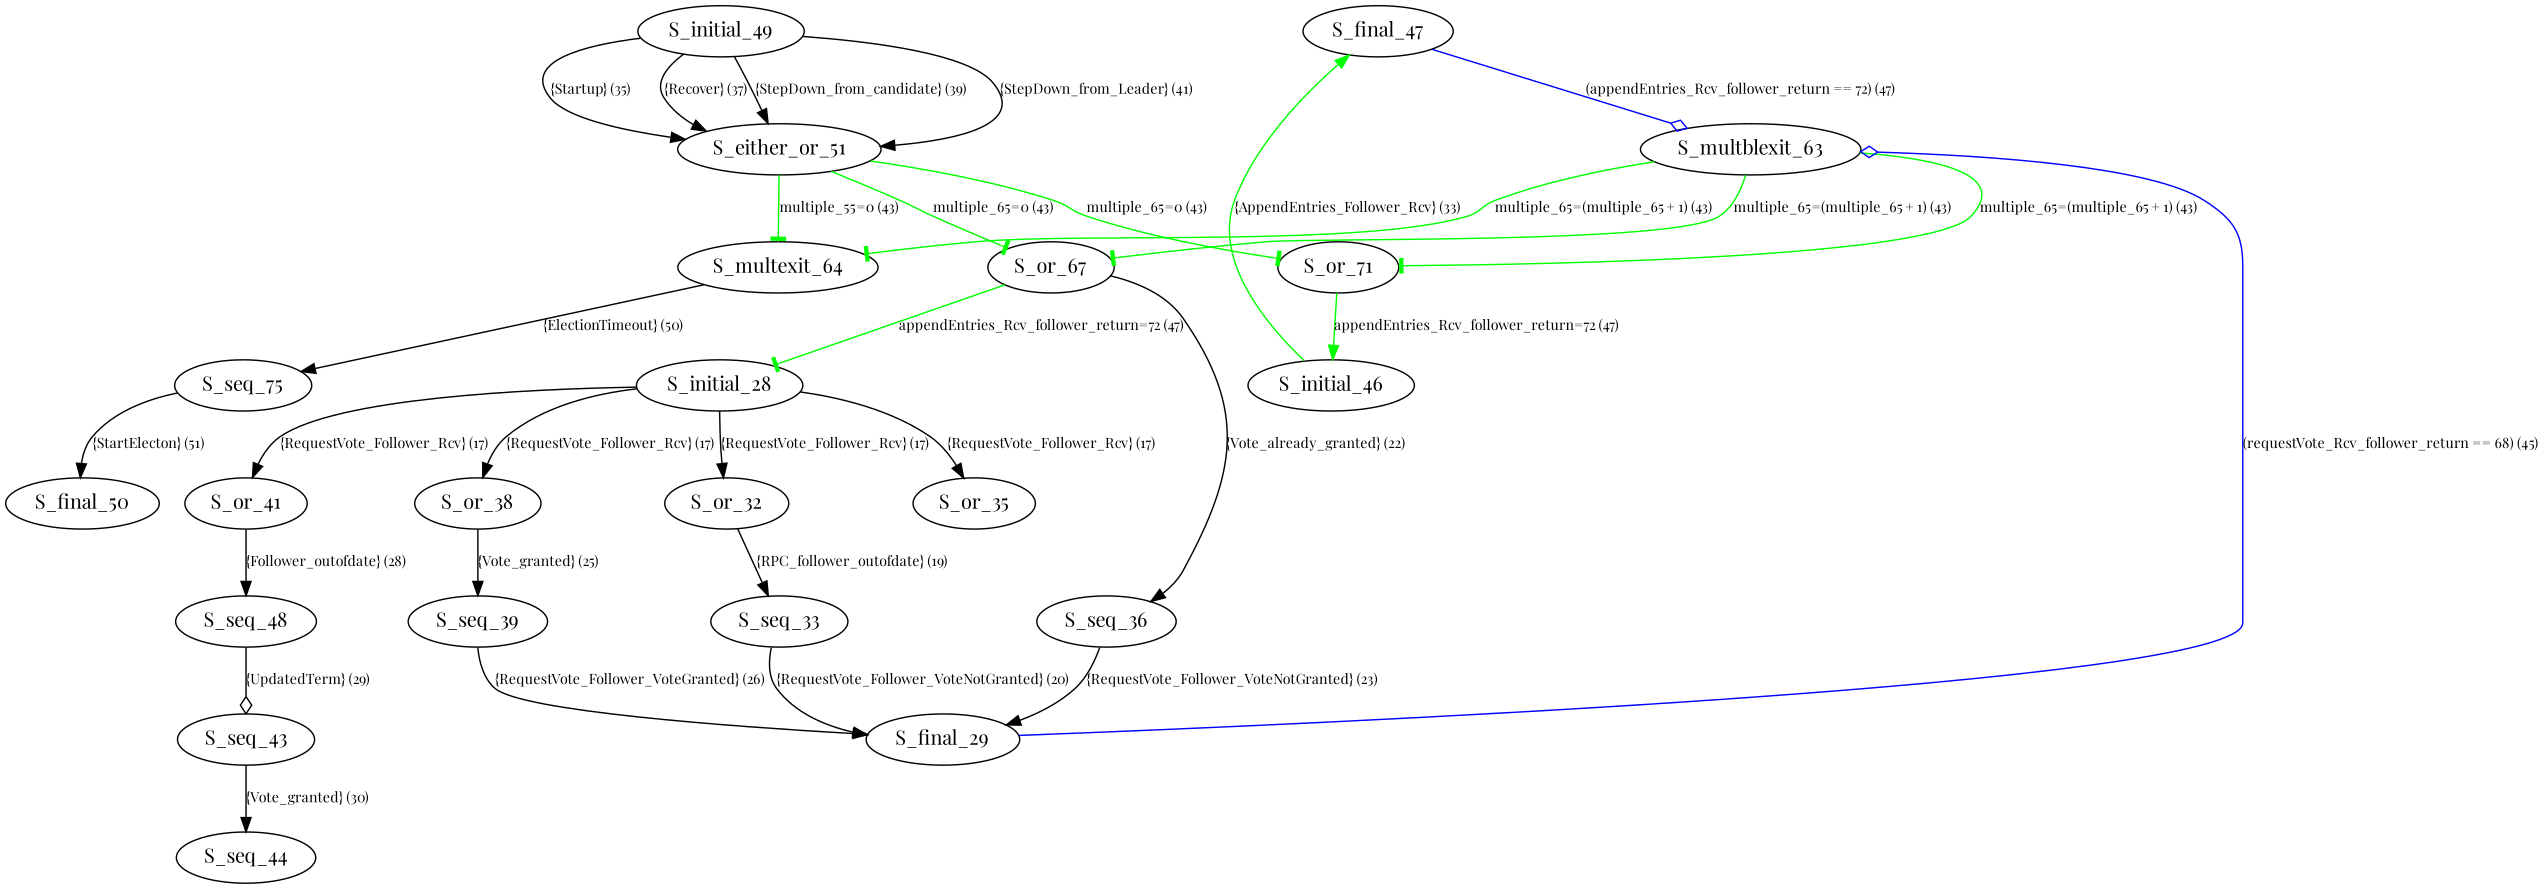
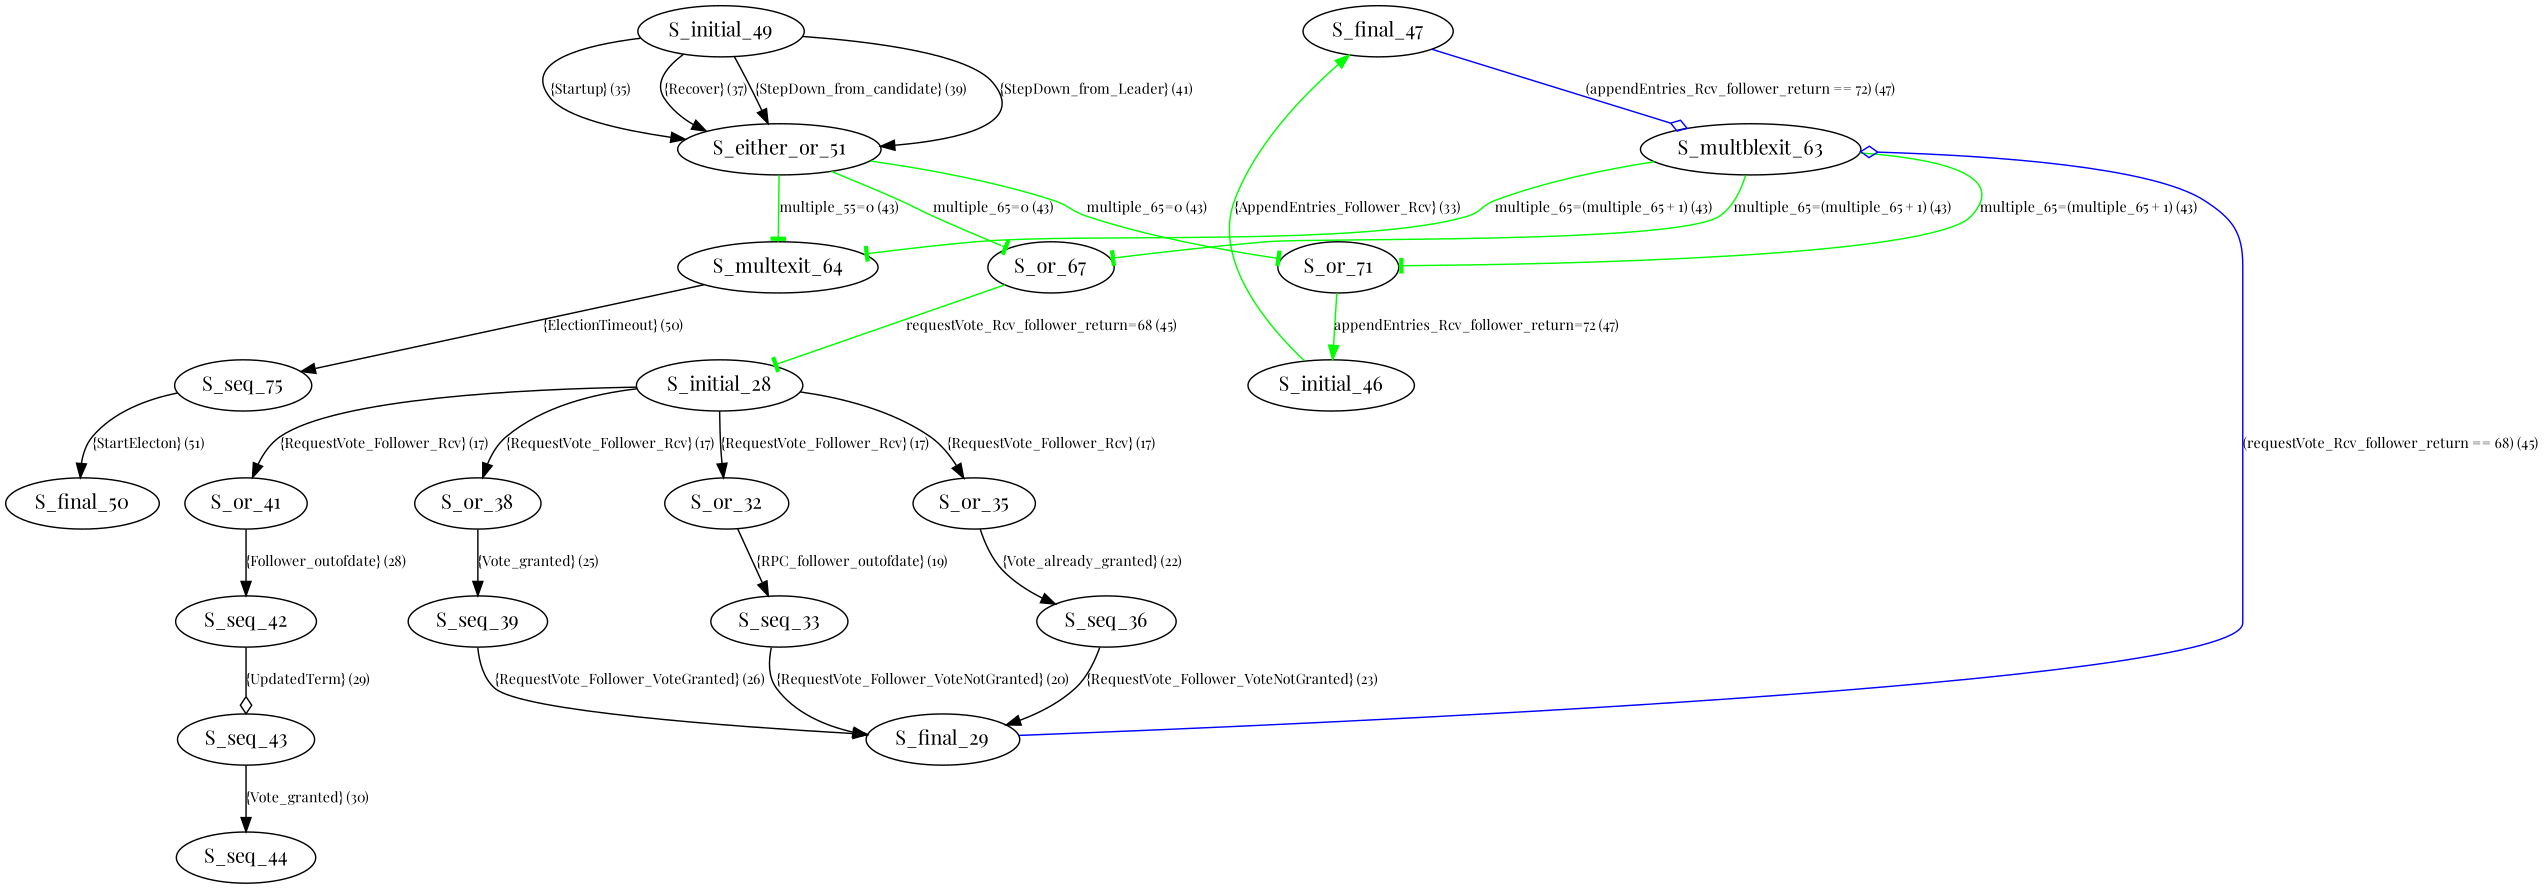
(1042, 326) -> (1042, 326)
(1226, 416) -> (1003, 571)
(246, 622) -> (246, 622)
